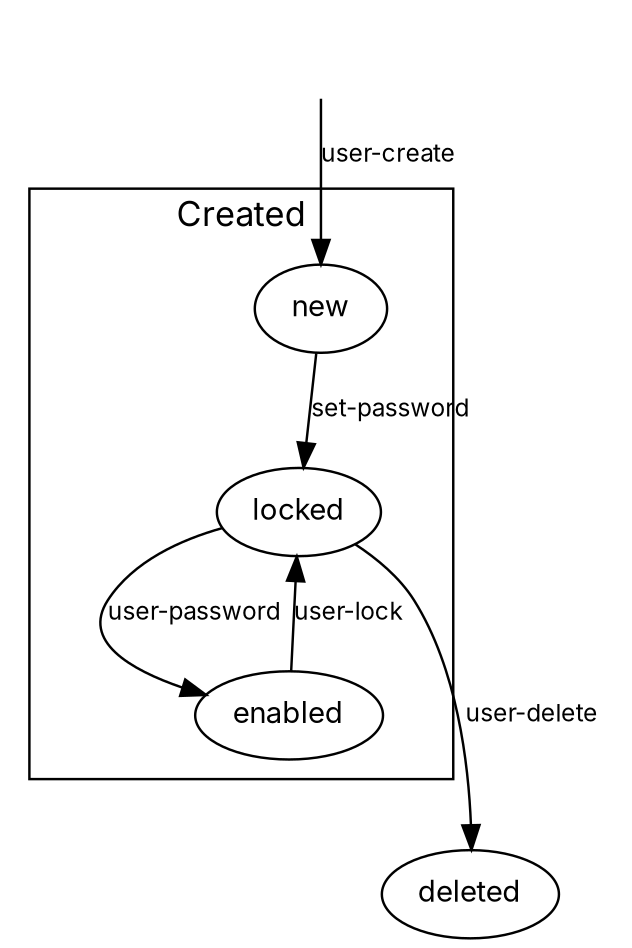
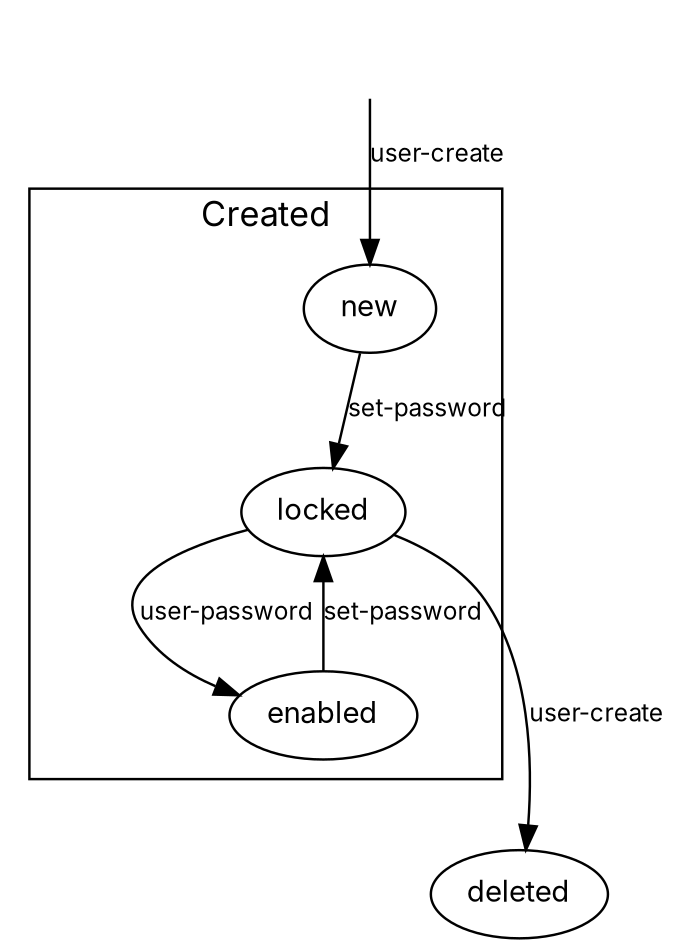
(349, 614) -> (403, 614)
(533, 715) -> (597, 715)
